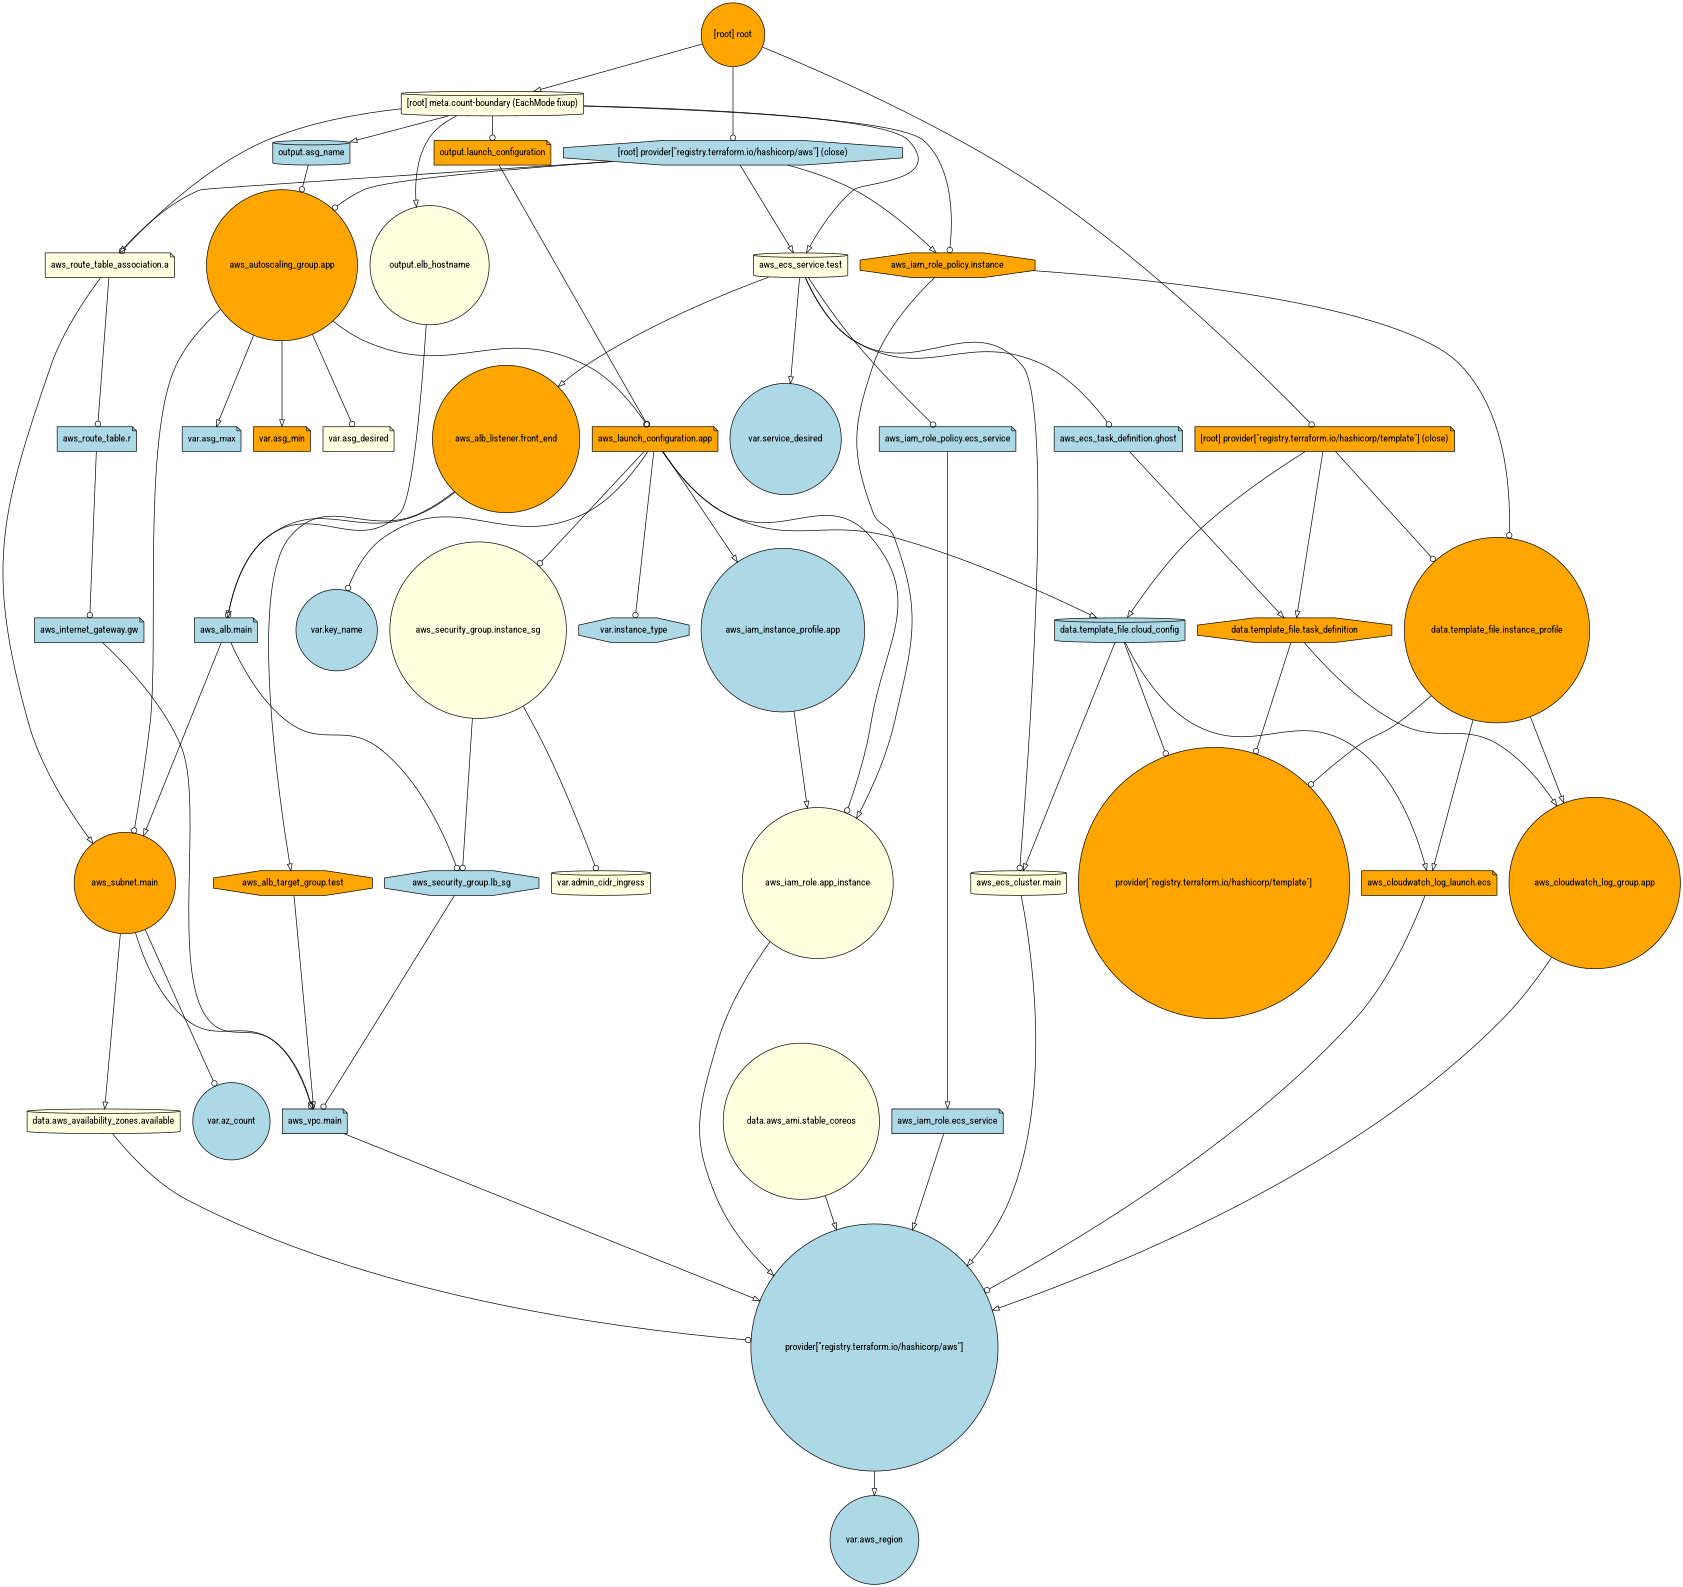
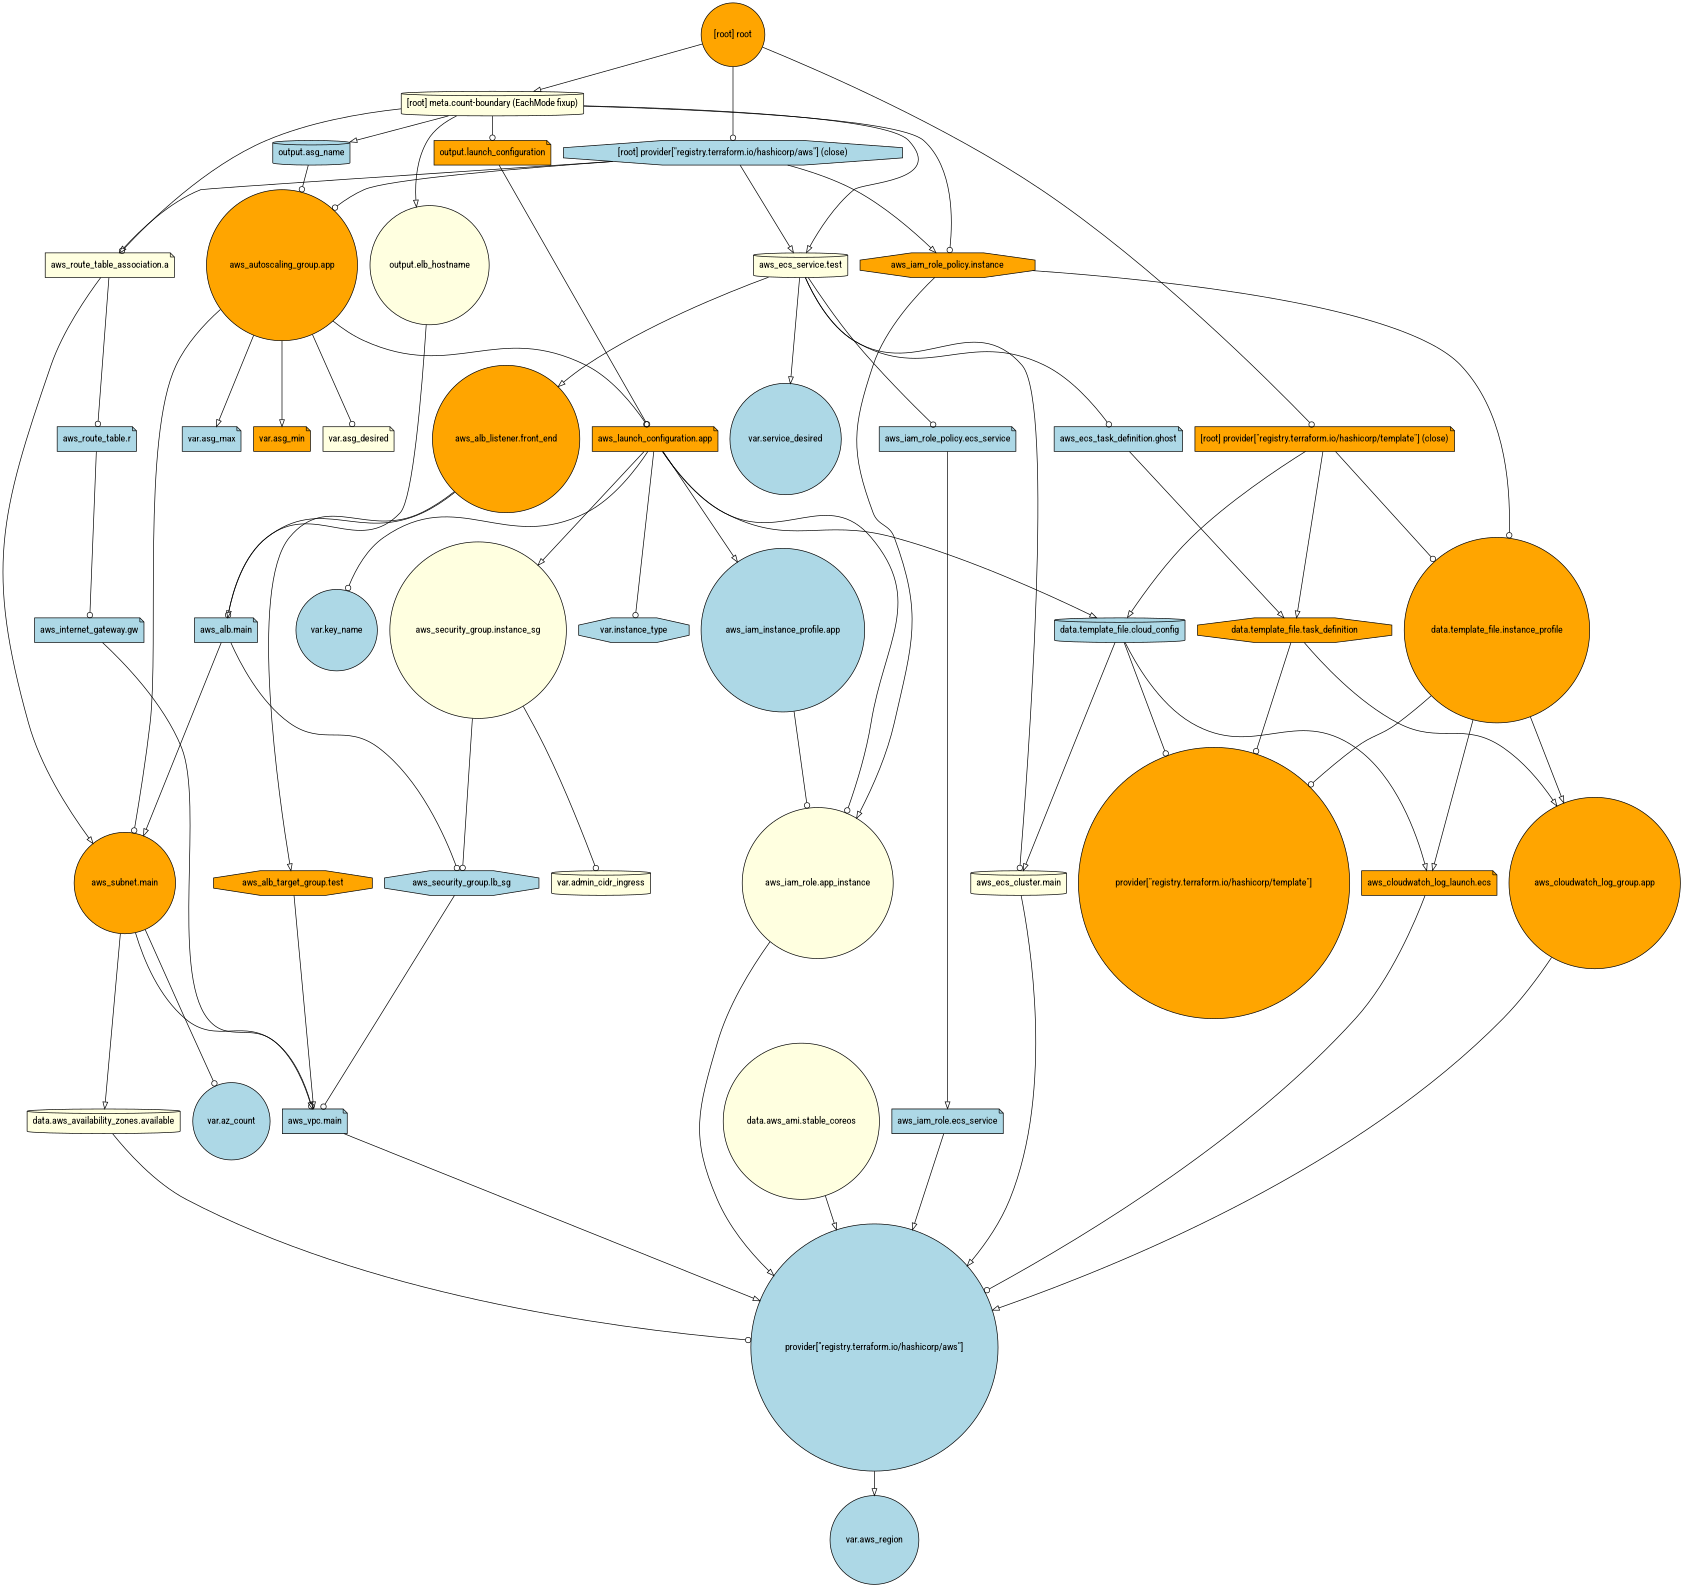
(601, 498) -> (601, 498)
(800, 756) -> (800, 757)
